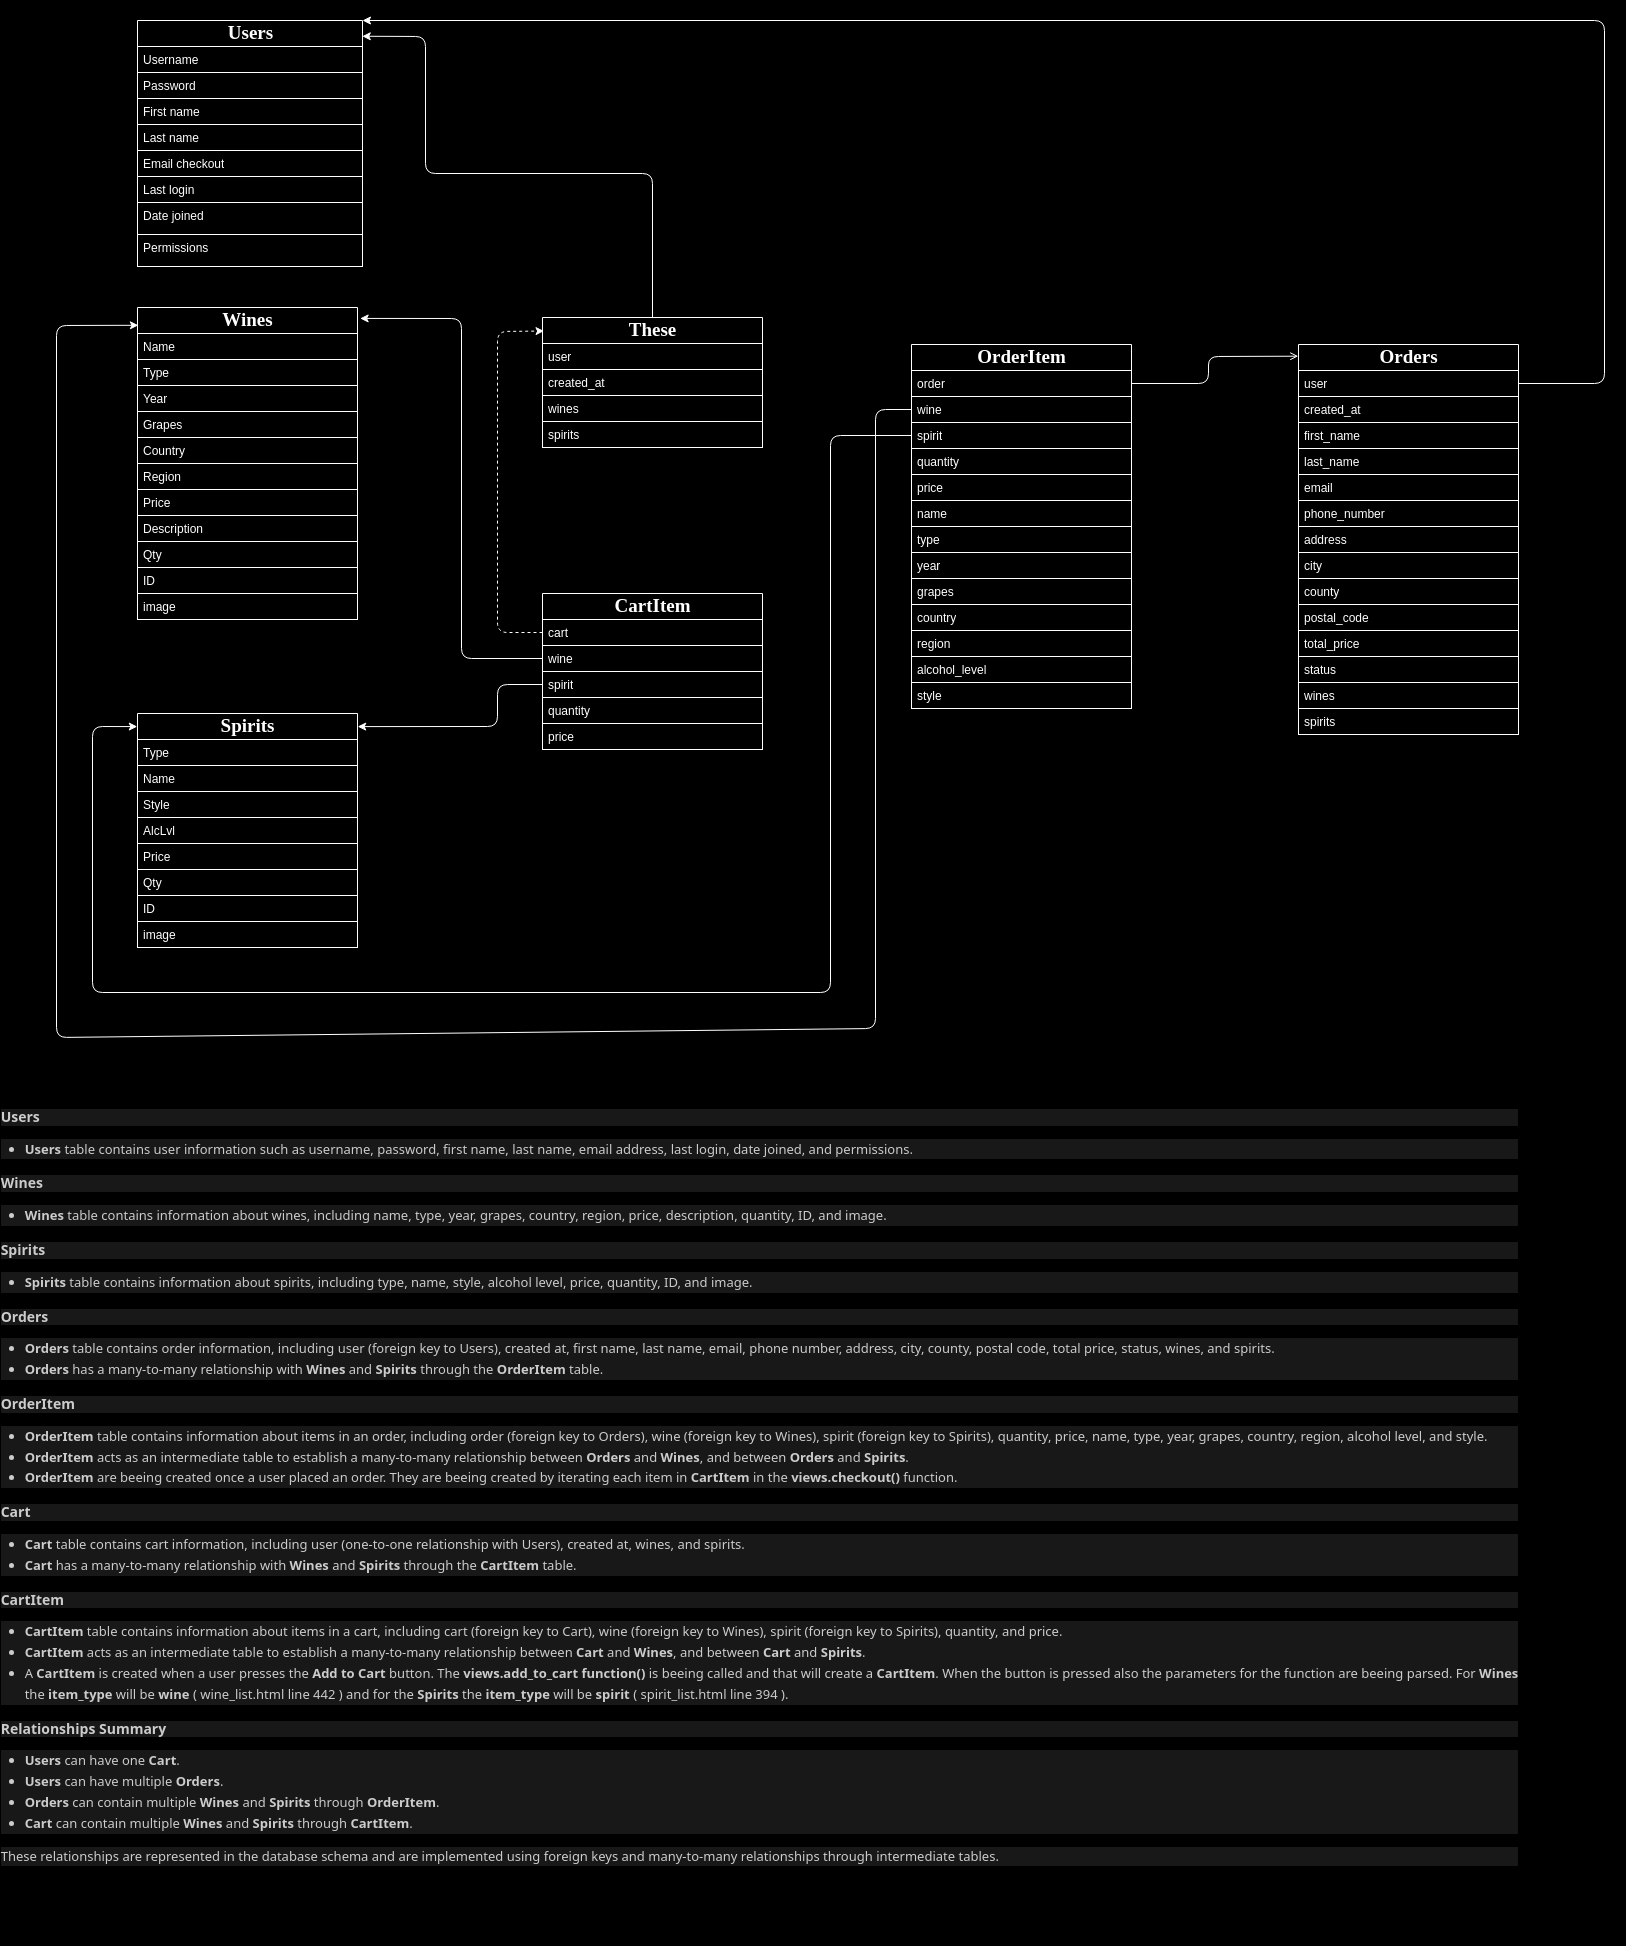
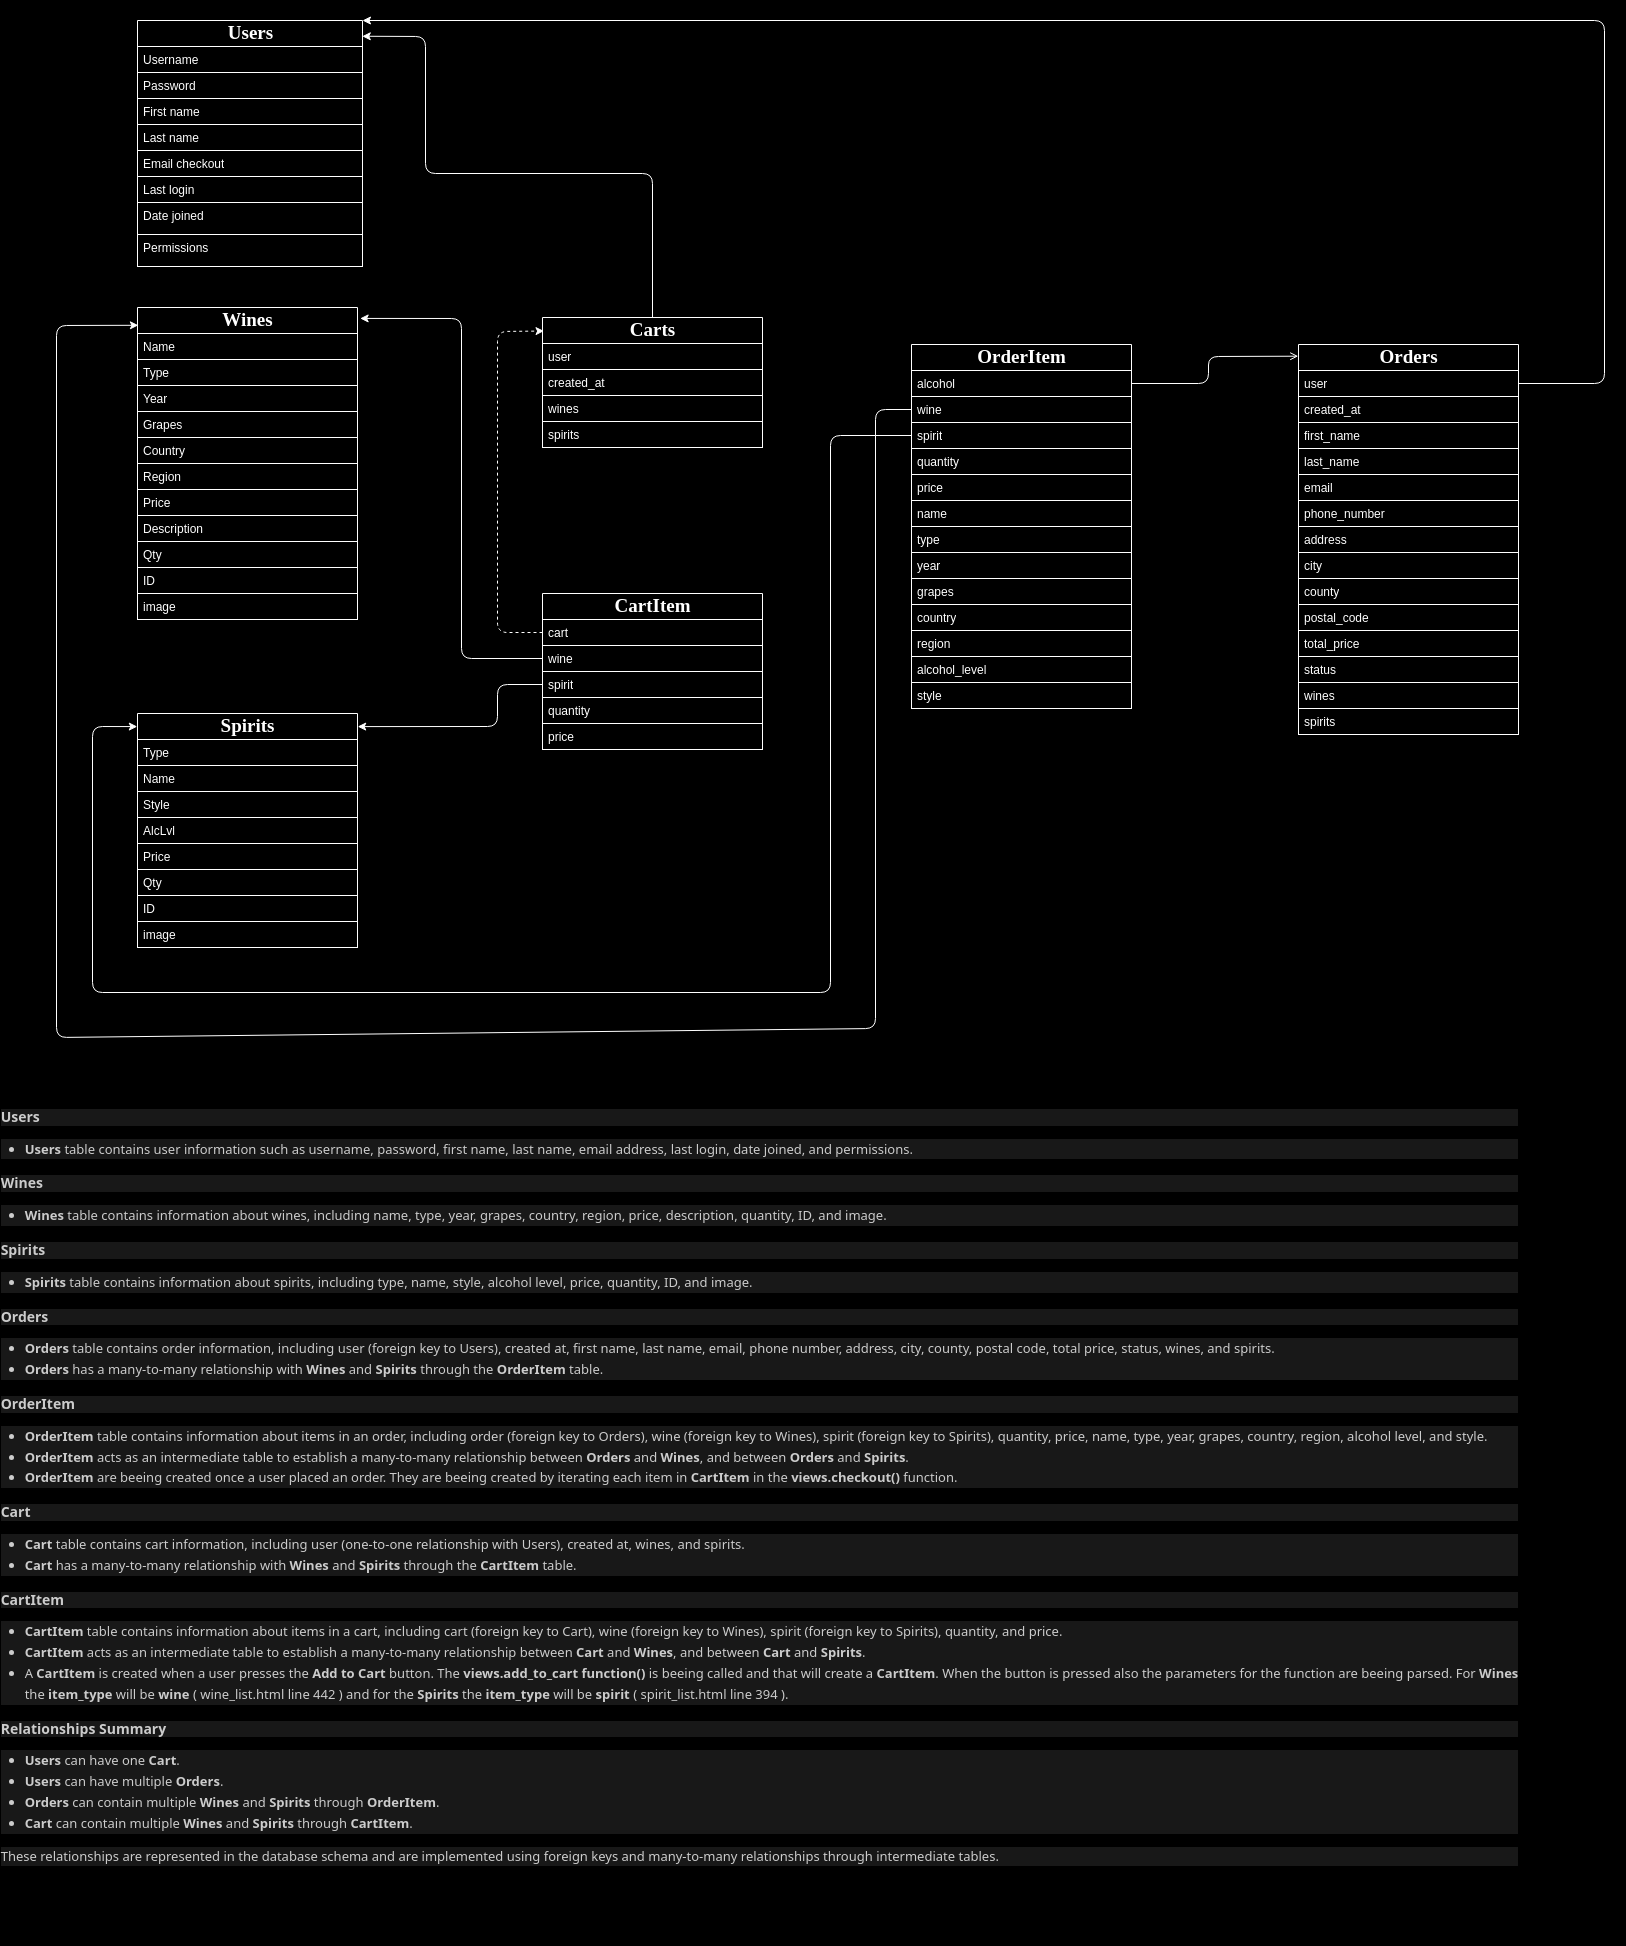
(653, 331) -> (653, 331)
(934, 385) -> (938, 385)
